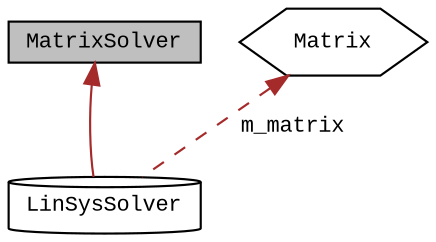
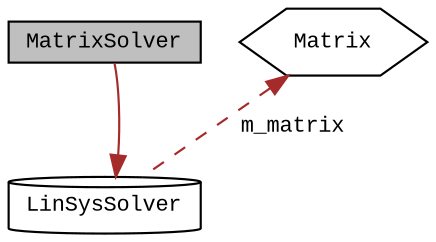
(90, 131) -> (119, 109)
